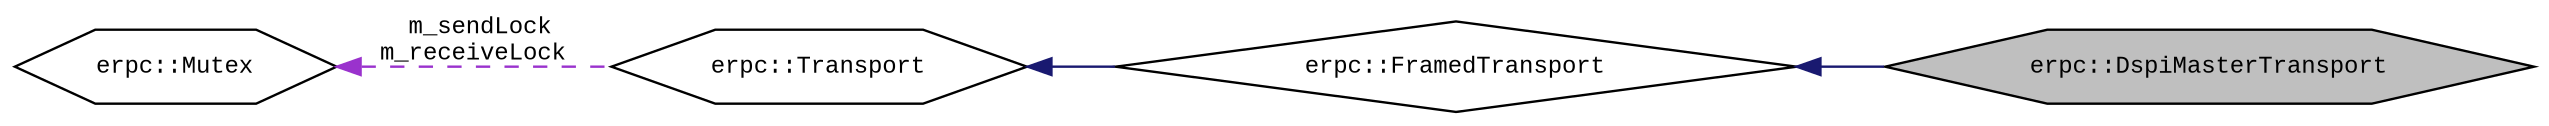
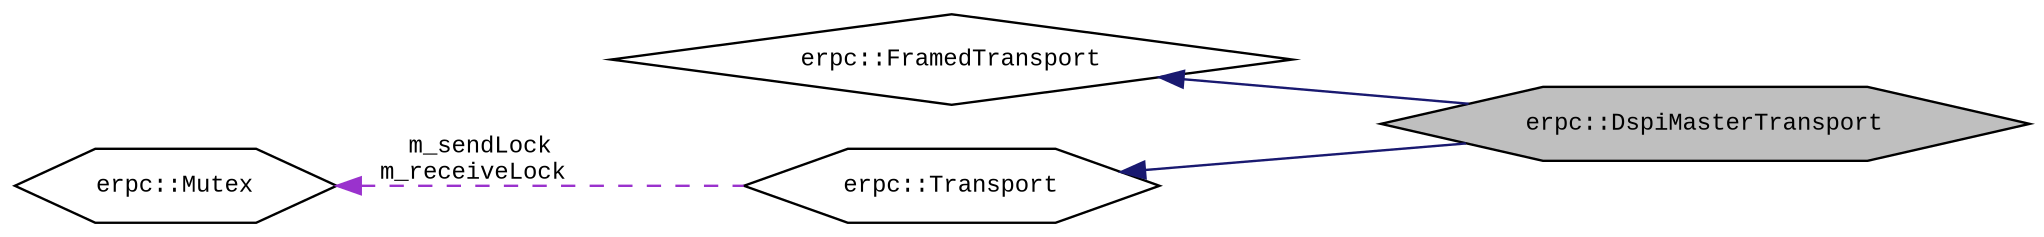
(1083, 67) -> (1306, 157)
